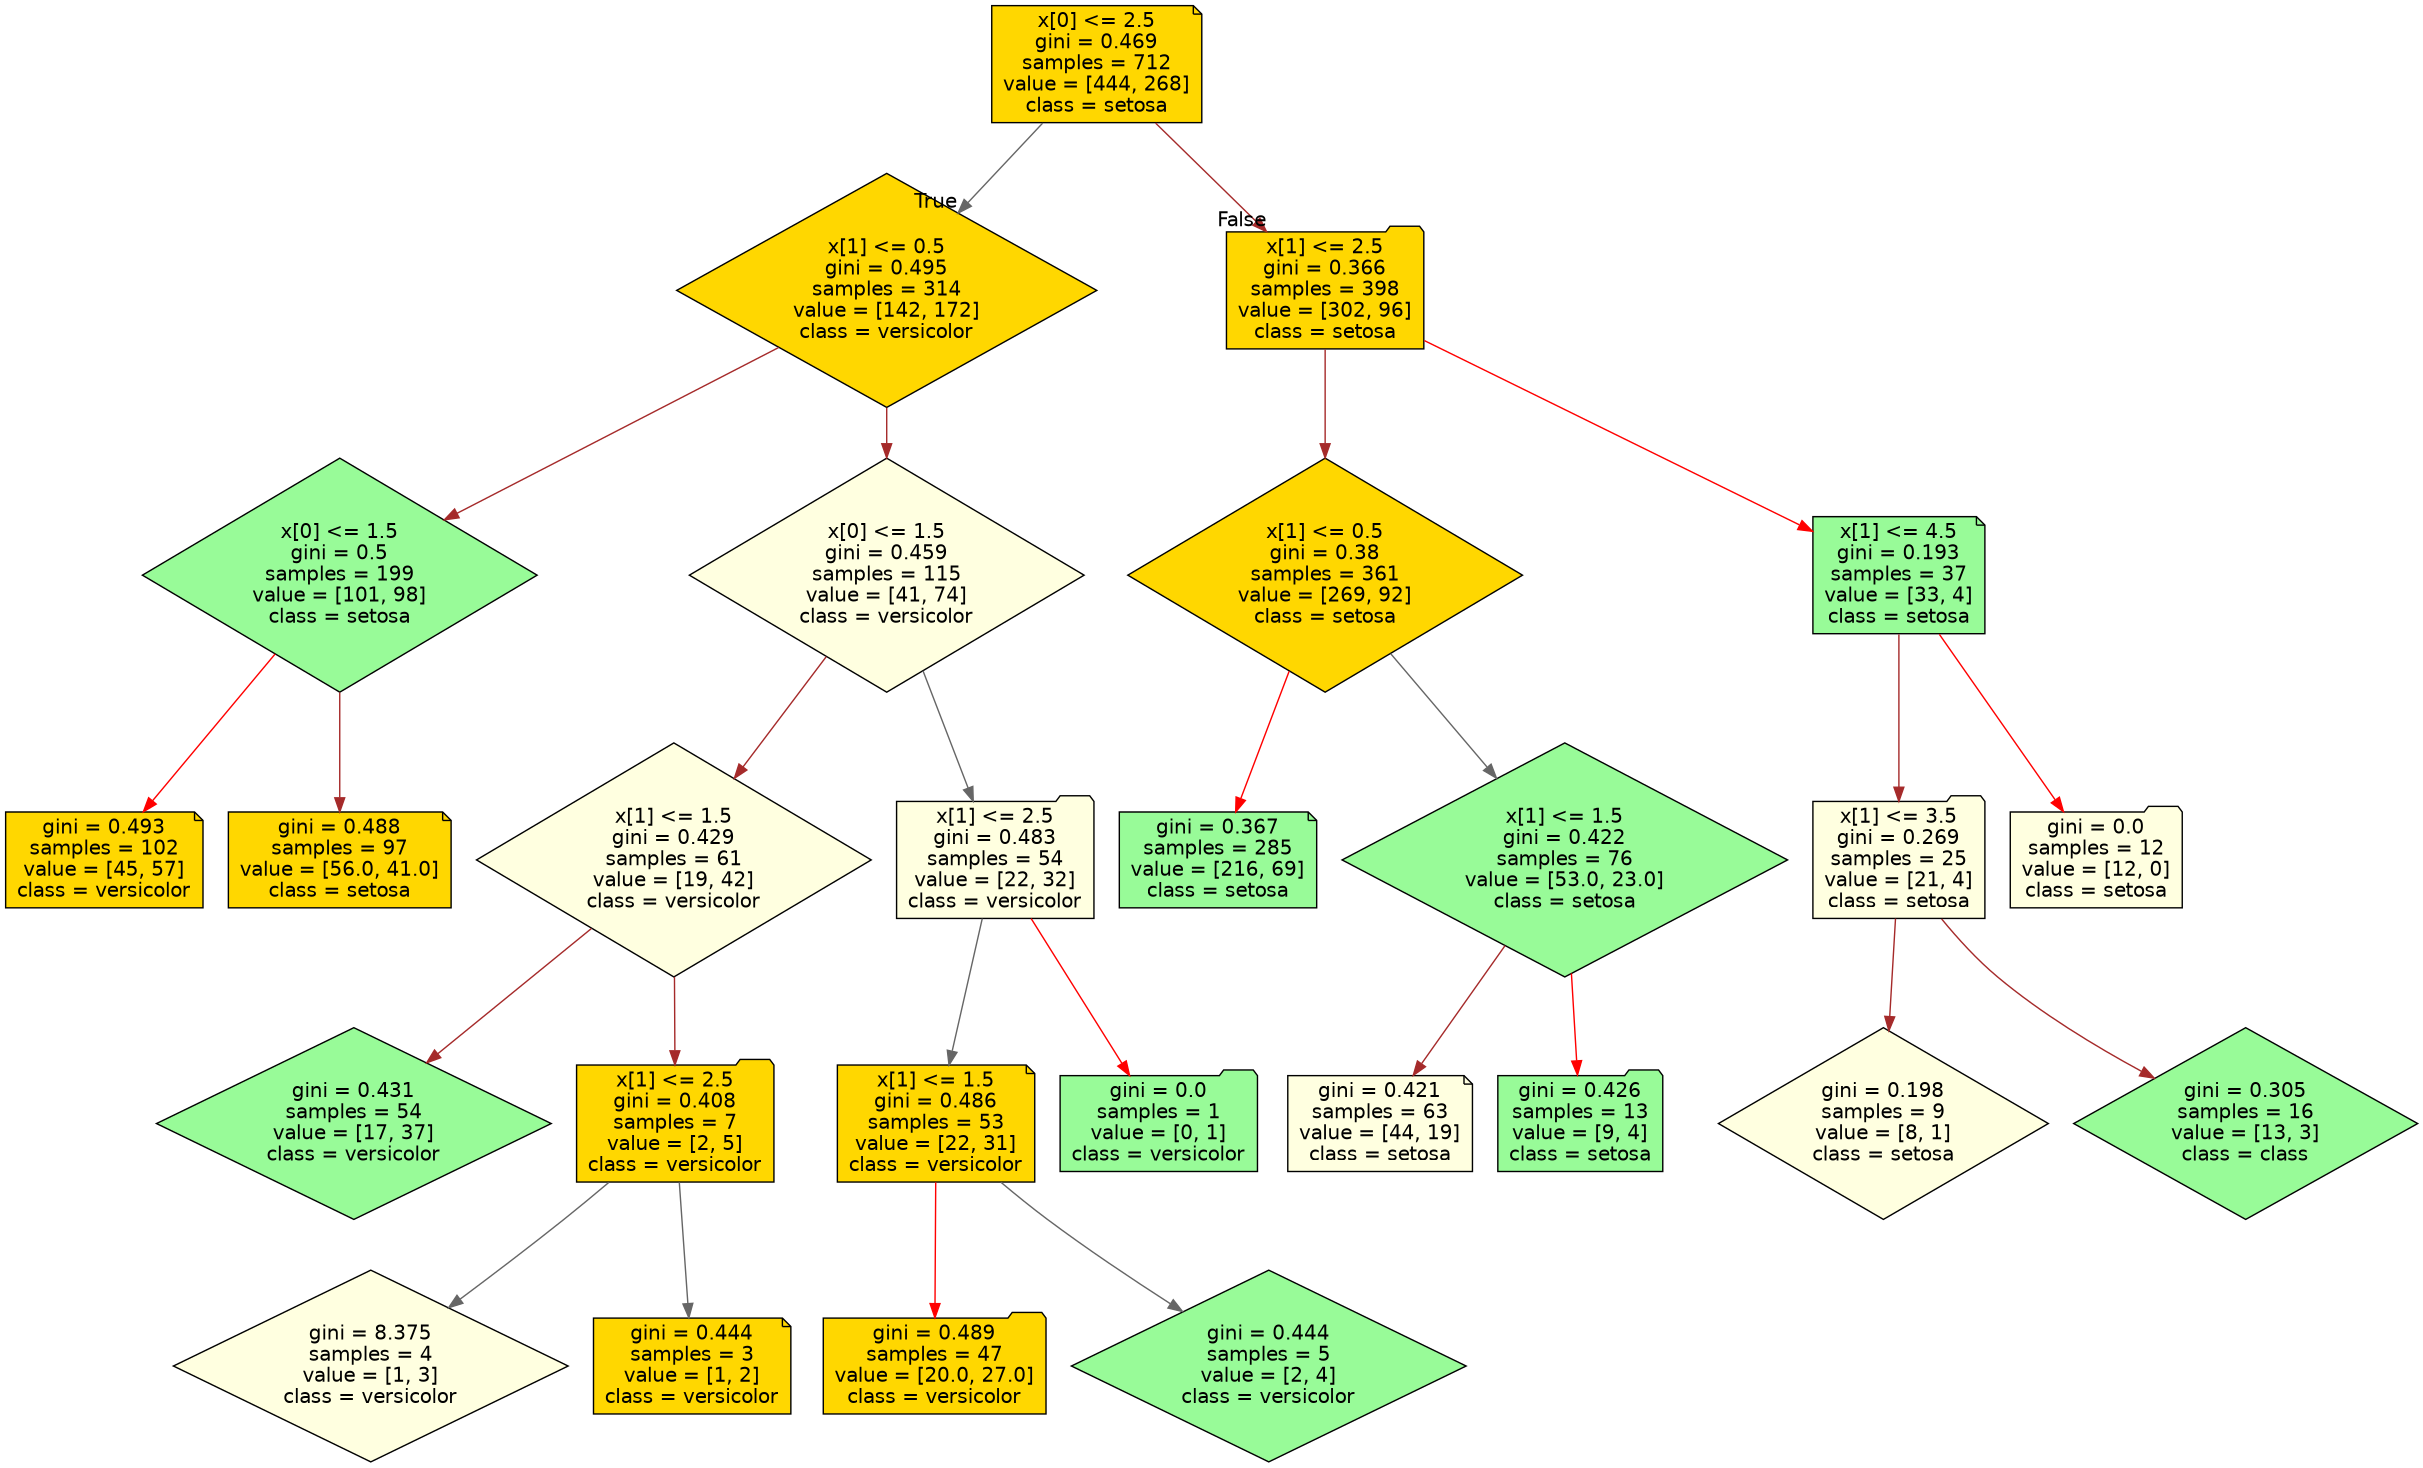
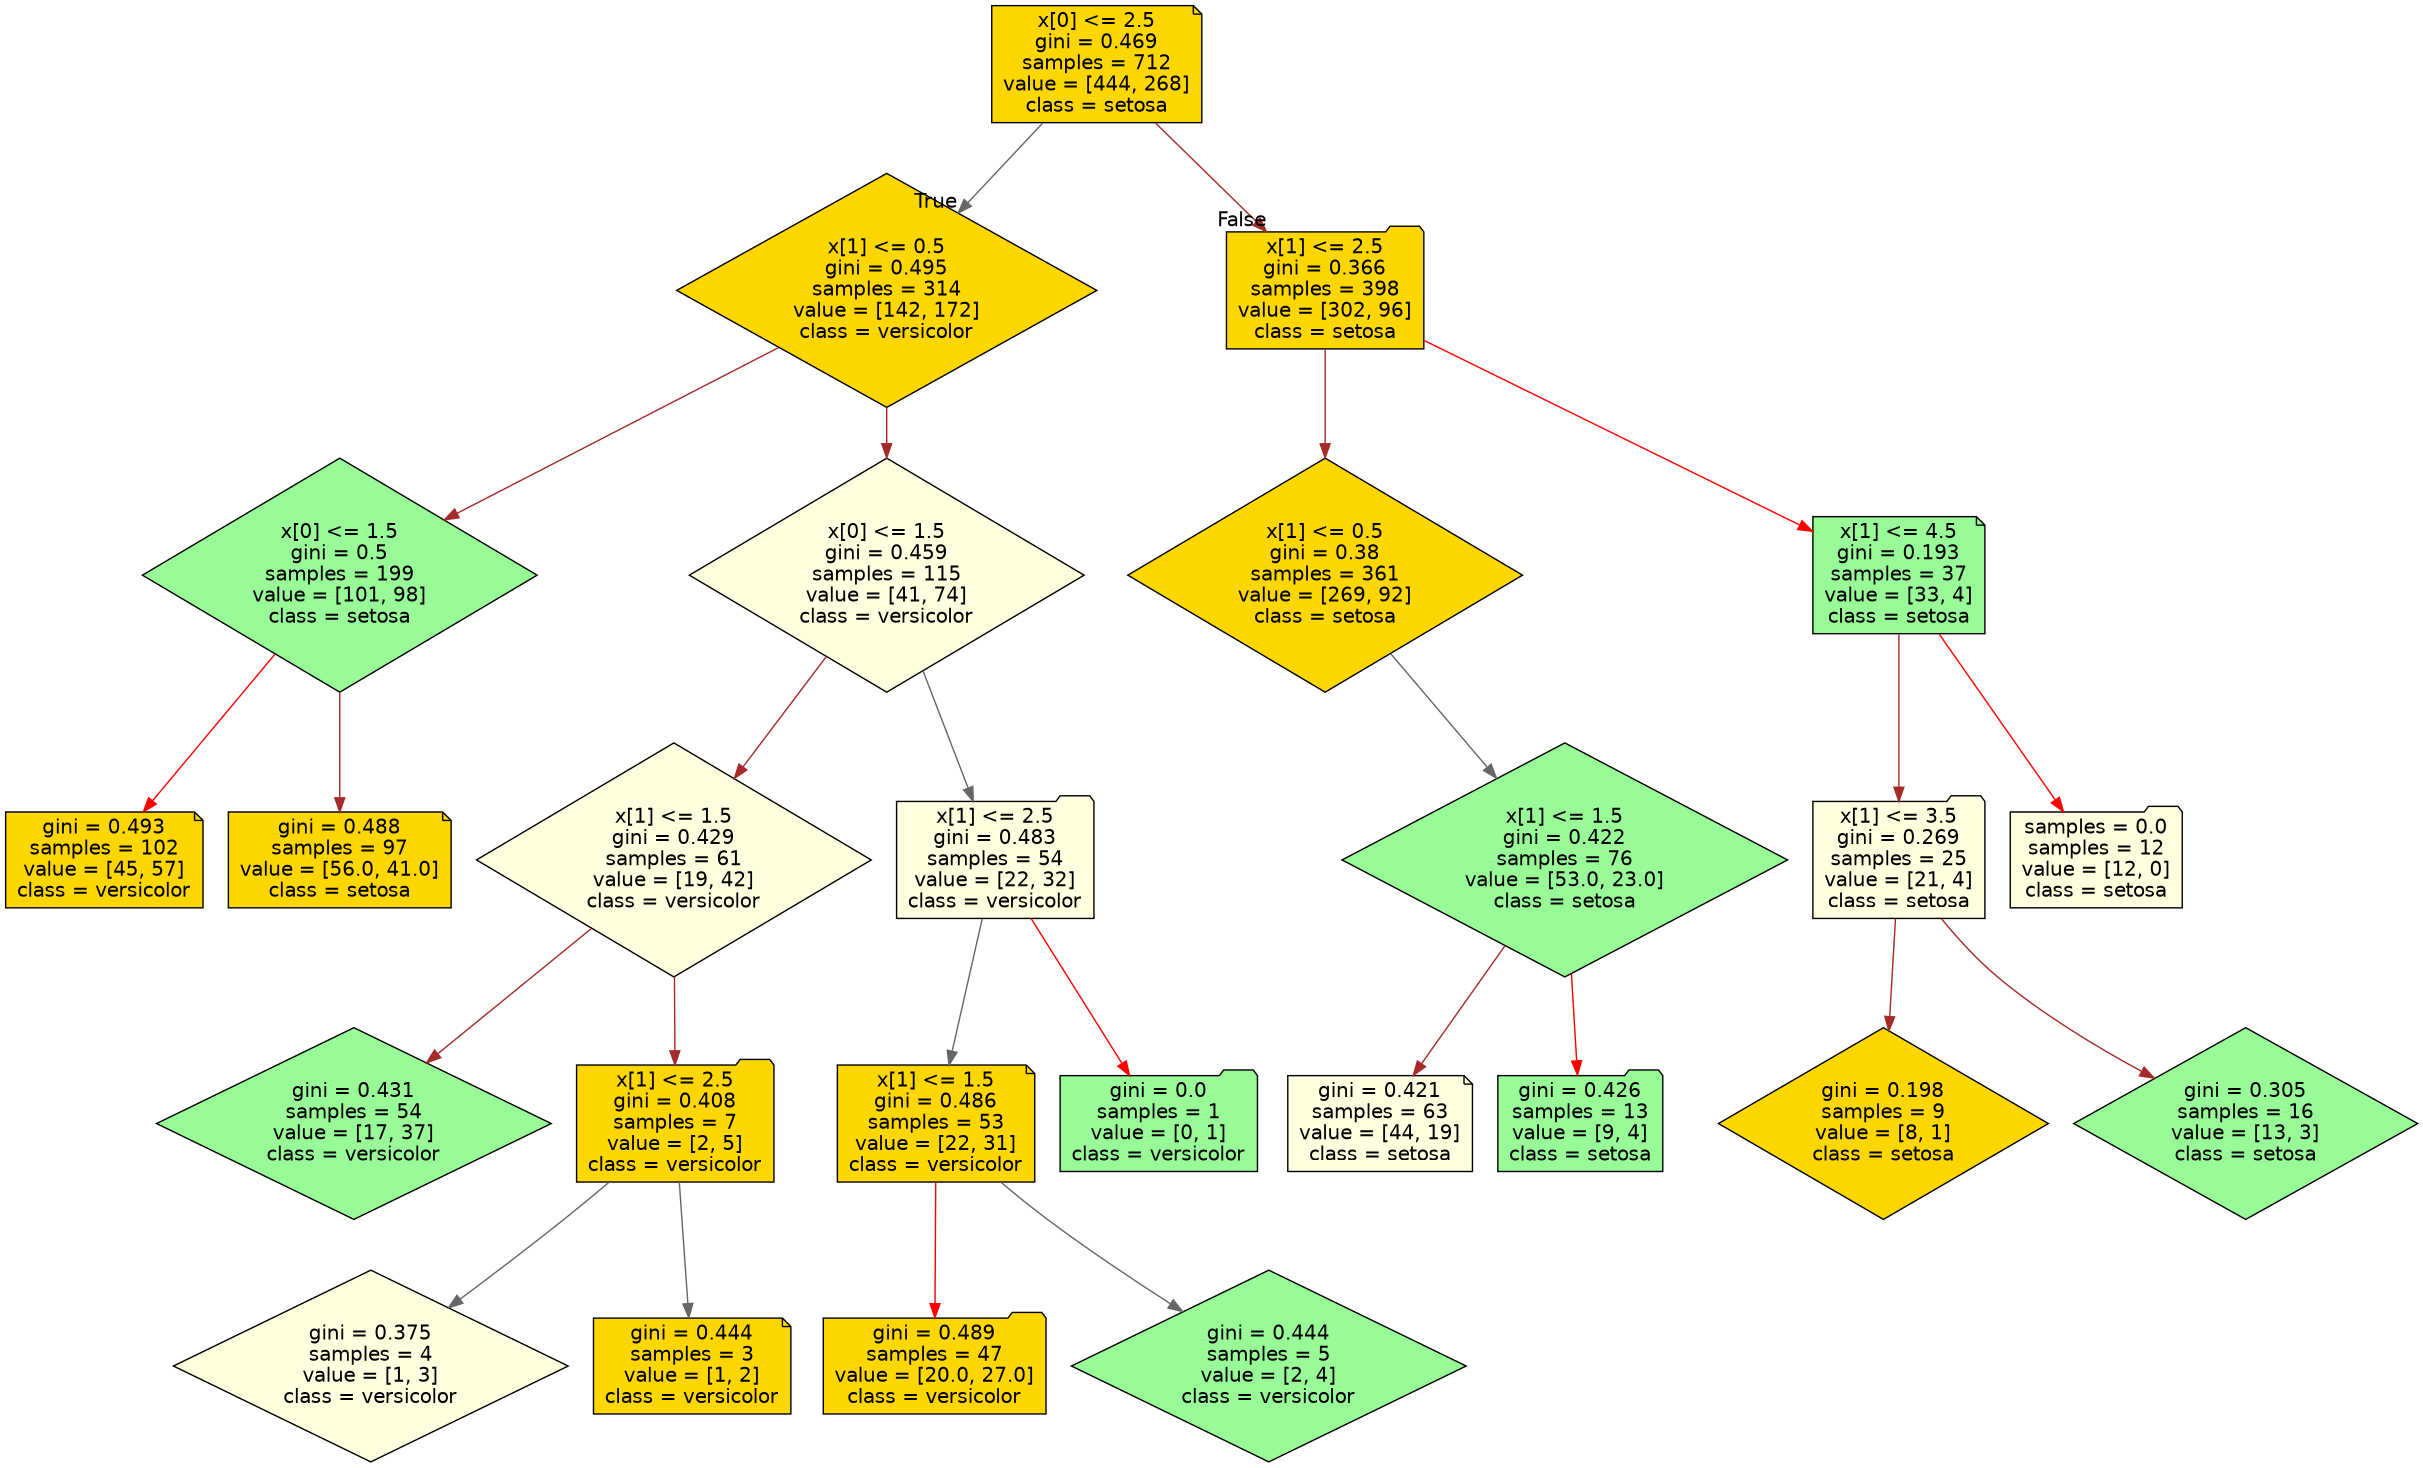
(1218, 860) -> none
(2096, 860) -> (2096, 860)
(1883, 1124) -> (1883, 1124)
(2246, 1124) -> (2246, 1124)
(371, 1366) -> (371, 1366)
